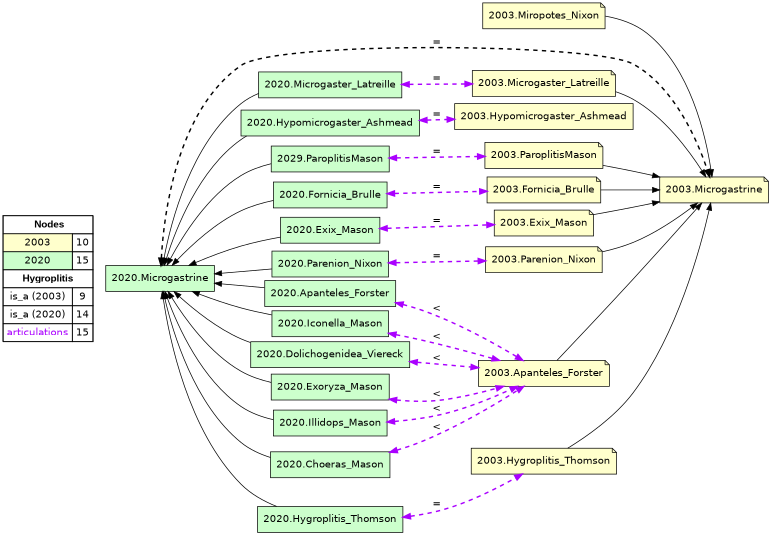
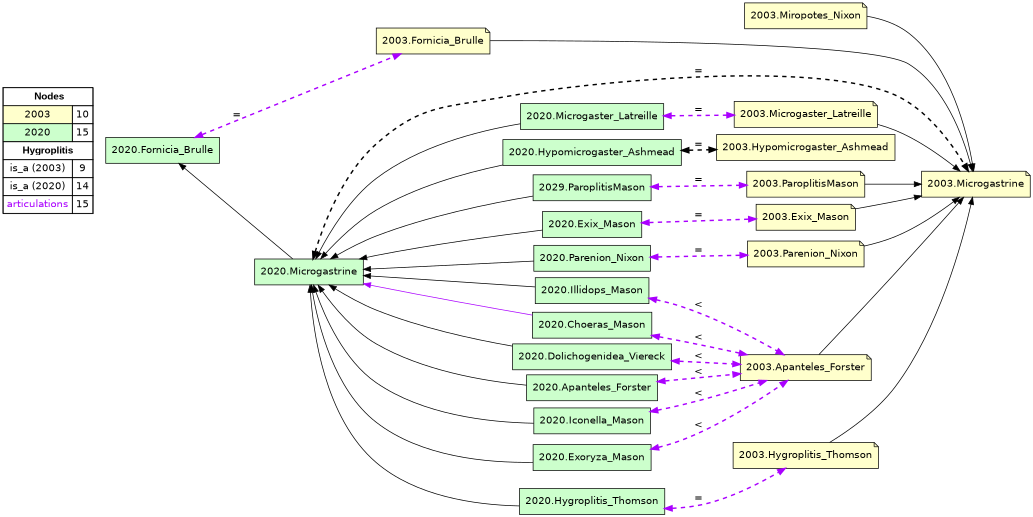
(437, 120) -> (699, 150)
(221, 223) -> (239, 213)
(200, 391) -> (451, 301)
